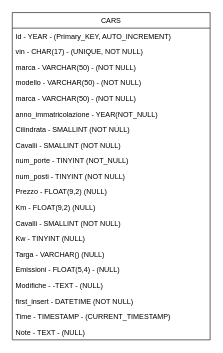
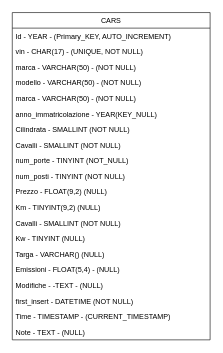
(87, 114) -> (87, 114)
(56, 208) -> (60, 208)
